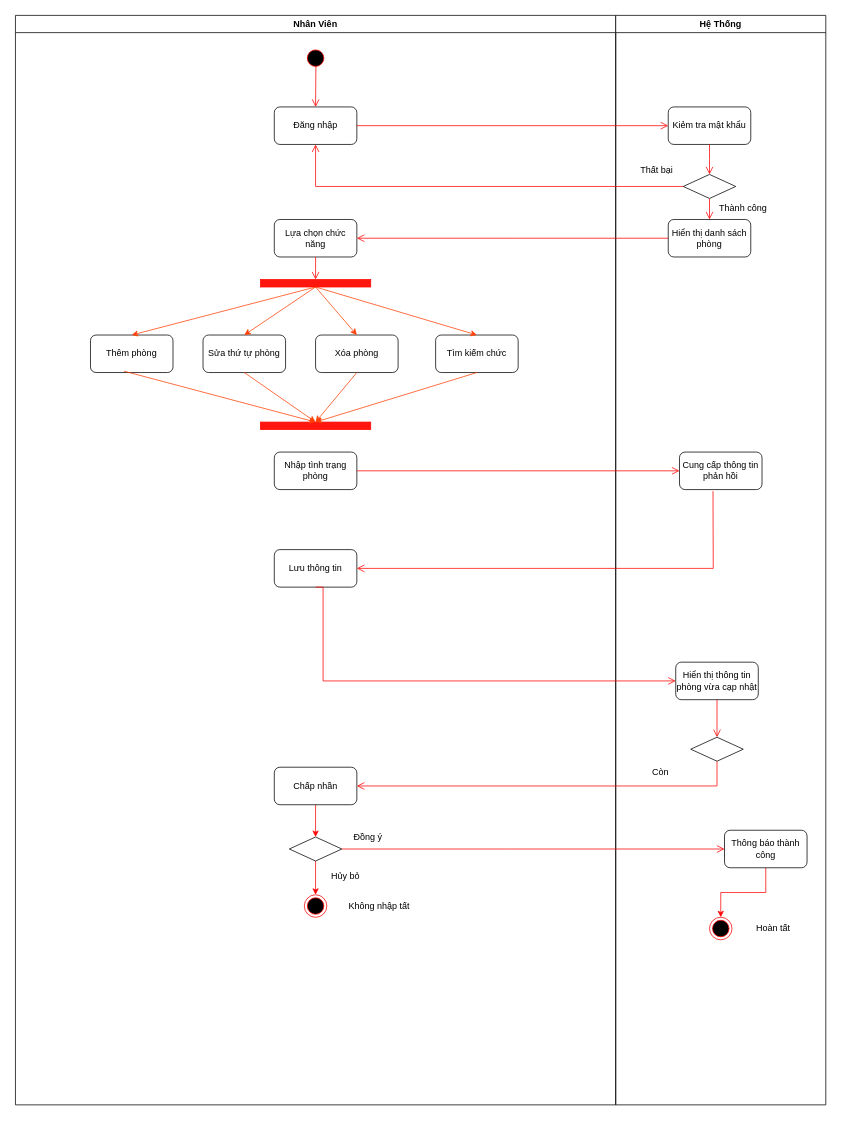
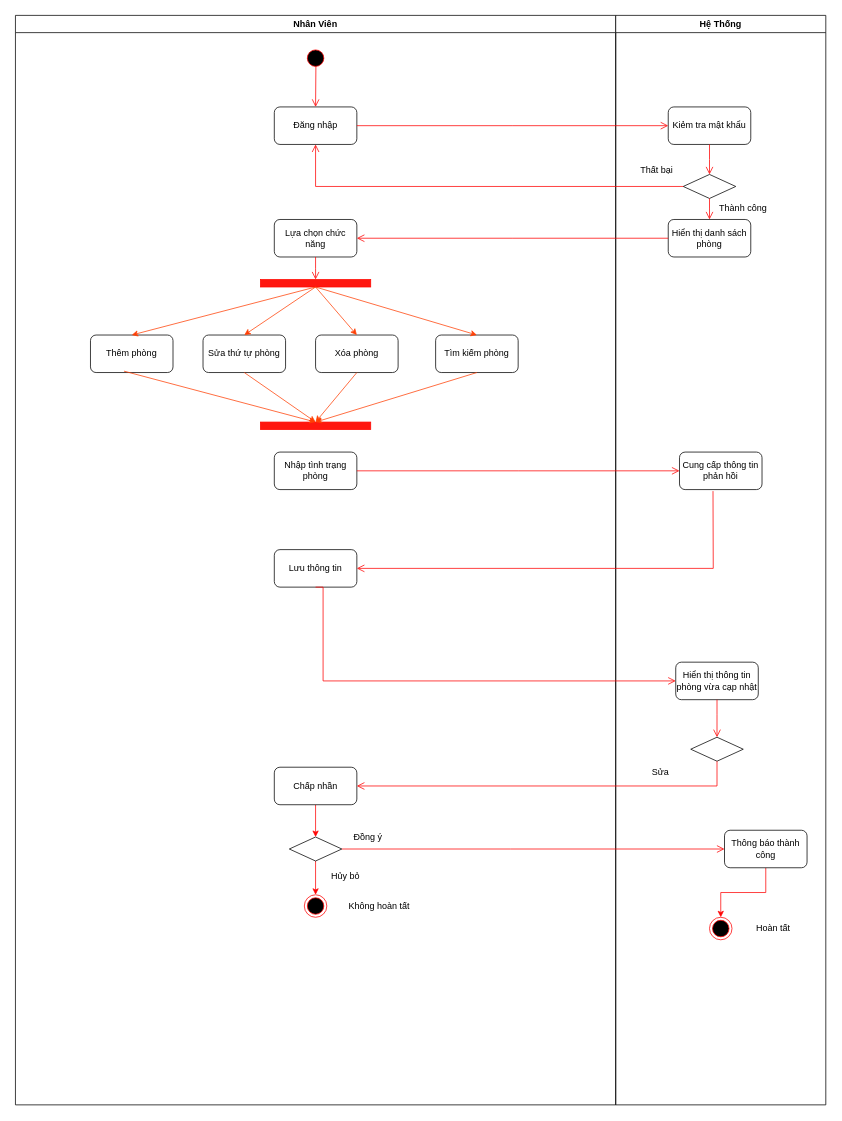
(477, 354) -> (477, 354)
(660, 772) -> (660, 772)
(379, 906) -> (379, 906)
